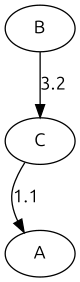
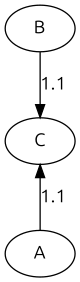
(54, 85) -> (54, 85)
(12, 191) -> (40, 204)
